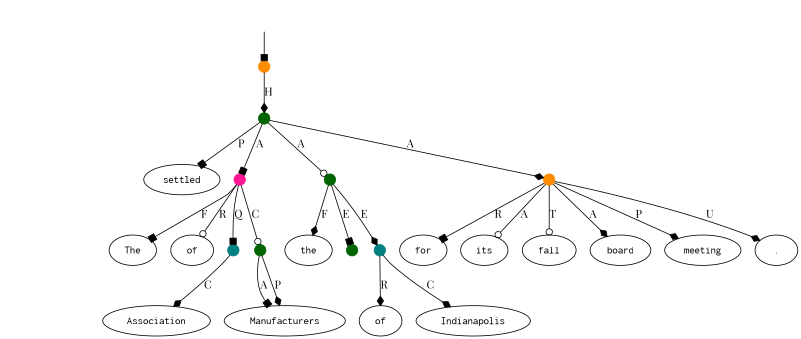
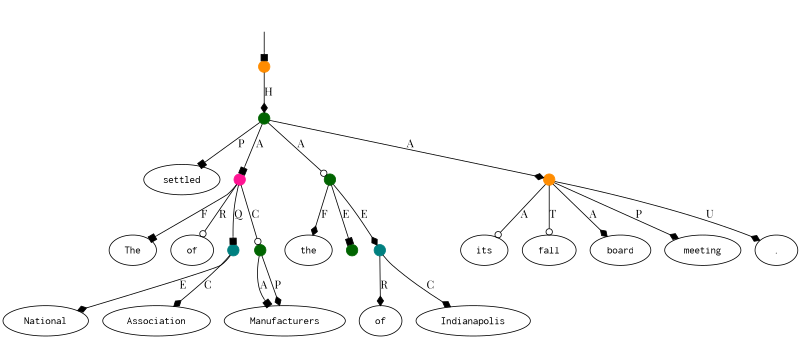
(423, 250) -> none
none -> (46, 321)
